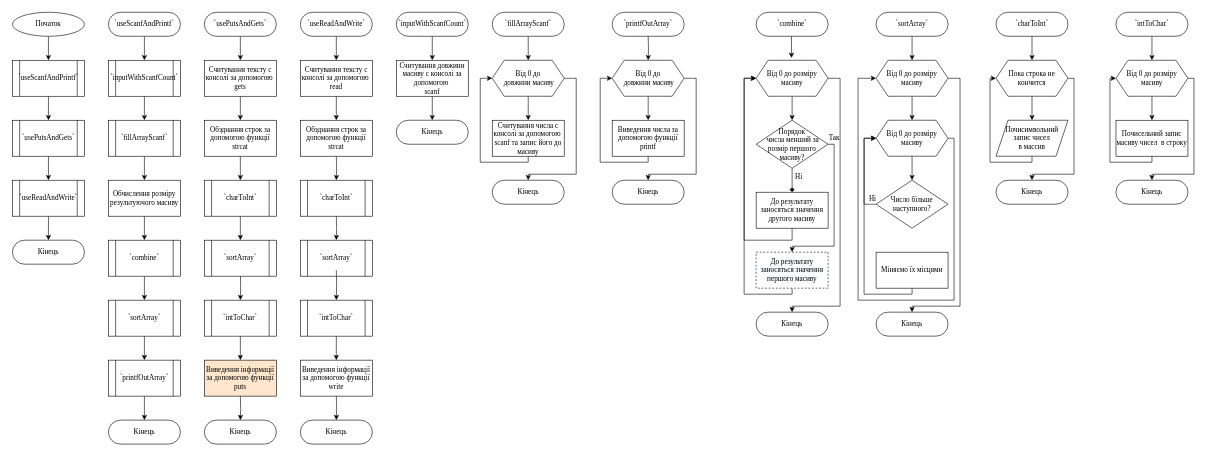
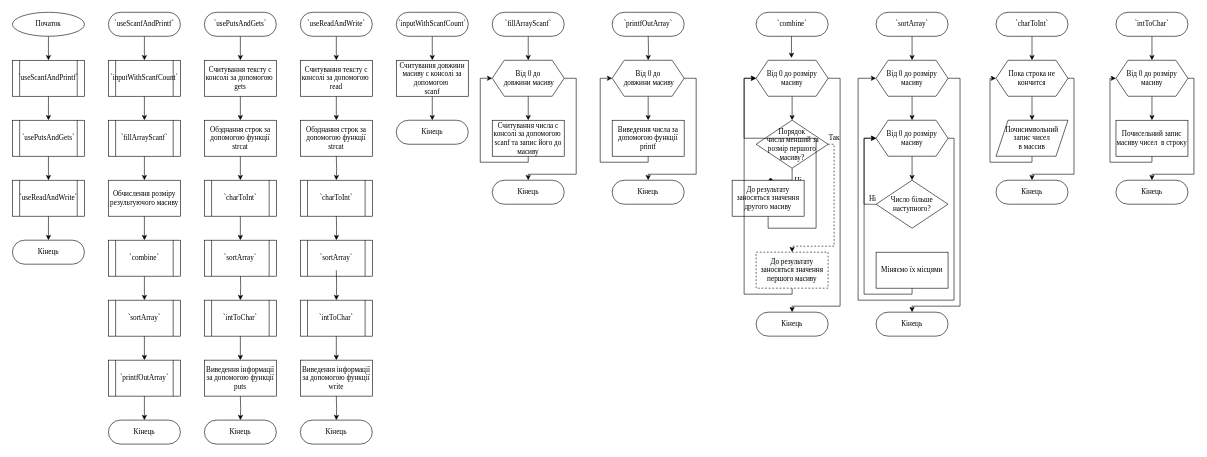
(792, 210) -> (768, 198)
(834, 214) -> (834, 214)
(240, 378) -> (240, 378)
